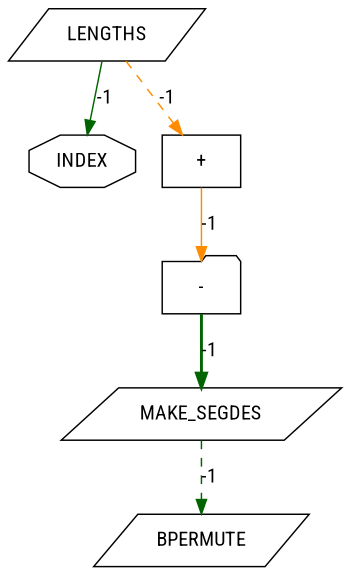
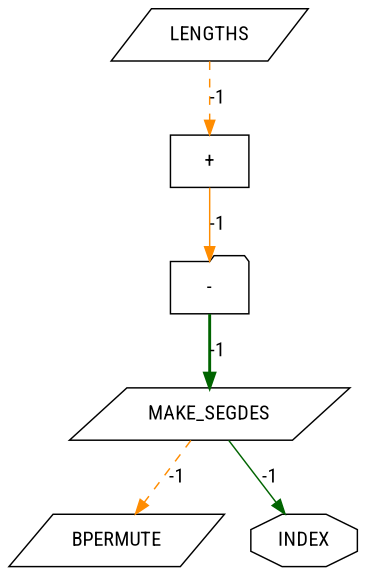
(96, 91) -> (252, 471)
(201, 470) -> (168, 471)
